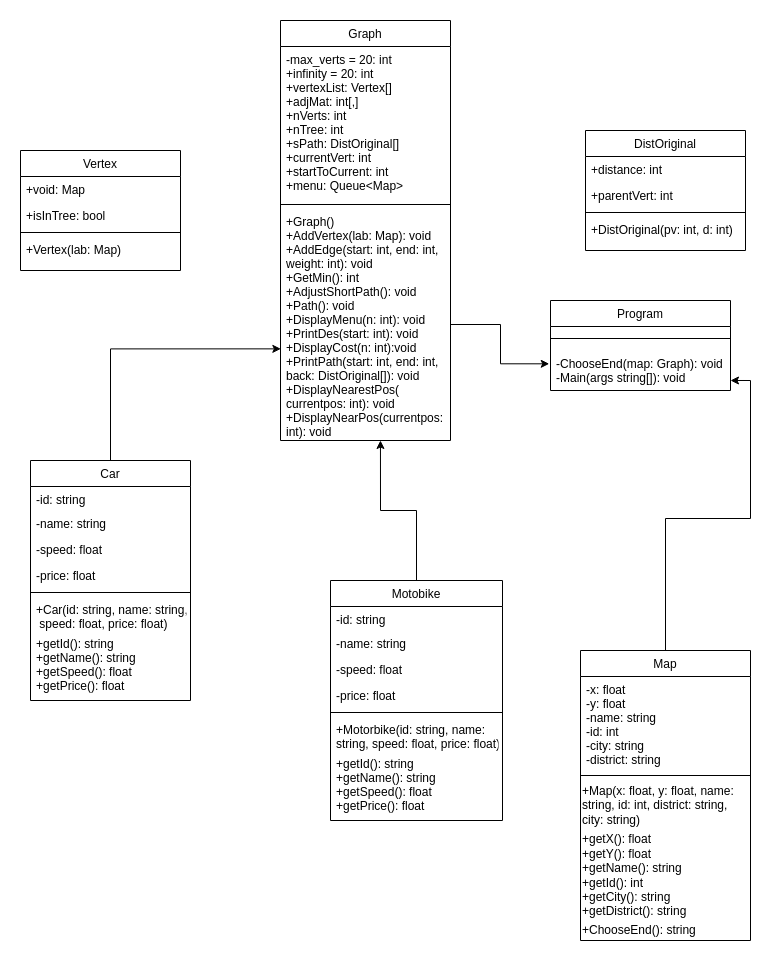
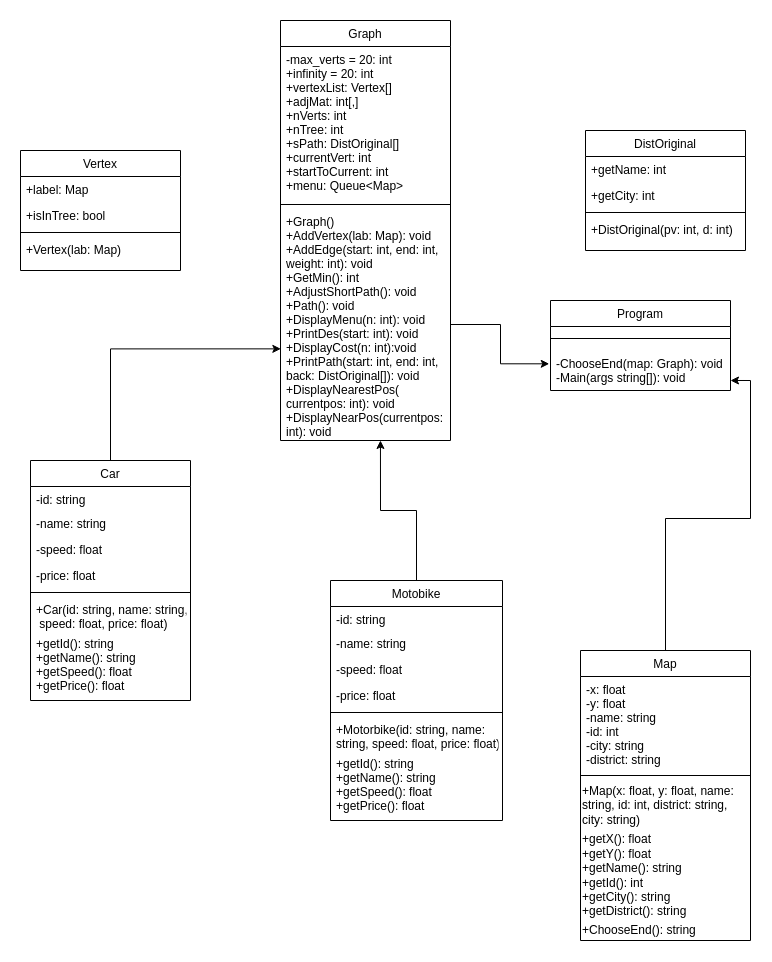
(632, 170) -> (630, 170)
(55, 190) -> (57, 190)
(640, 196) -> (628, 196)
